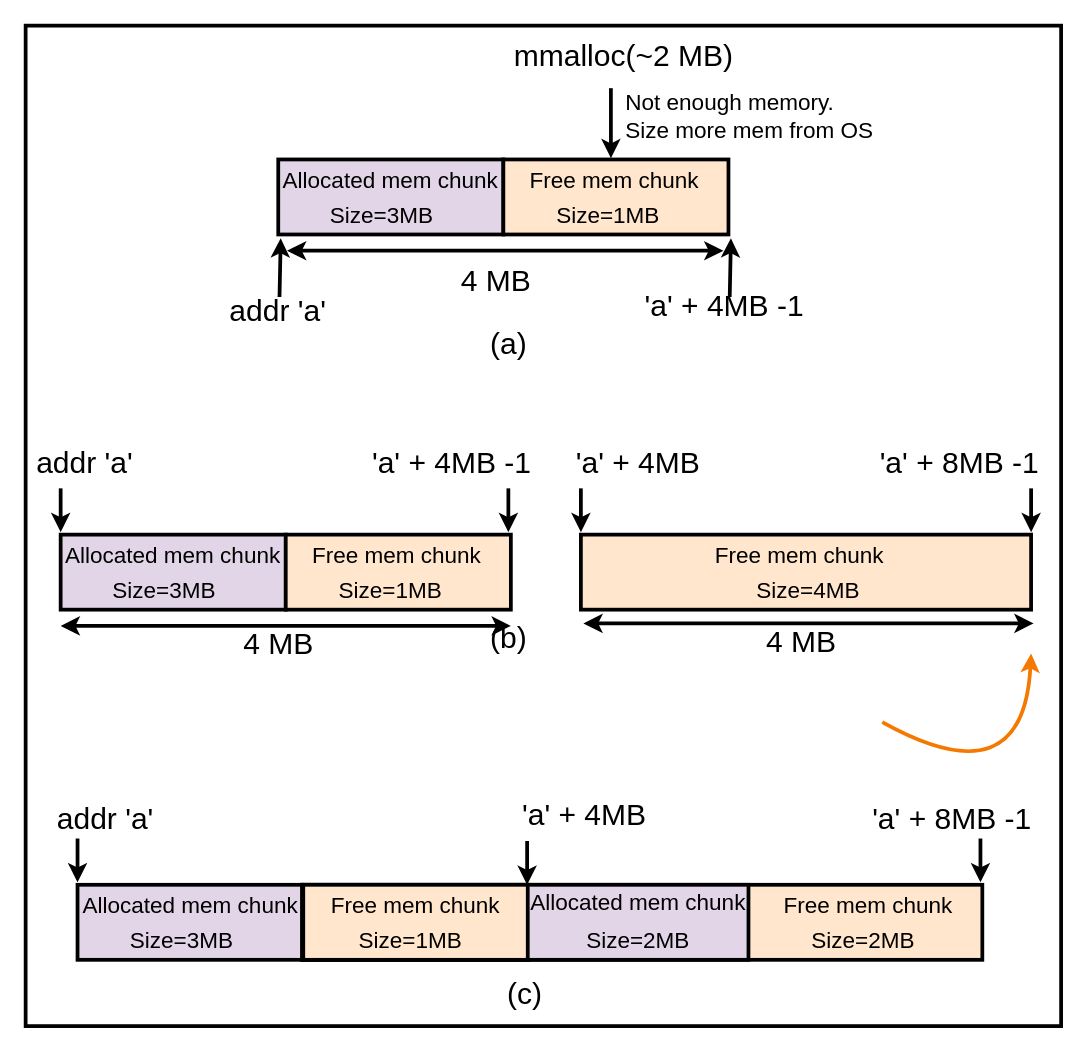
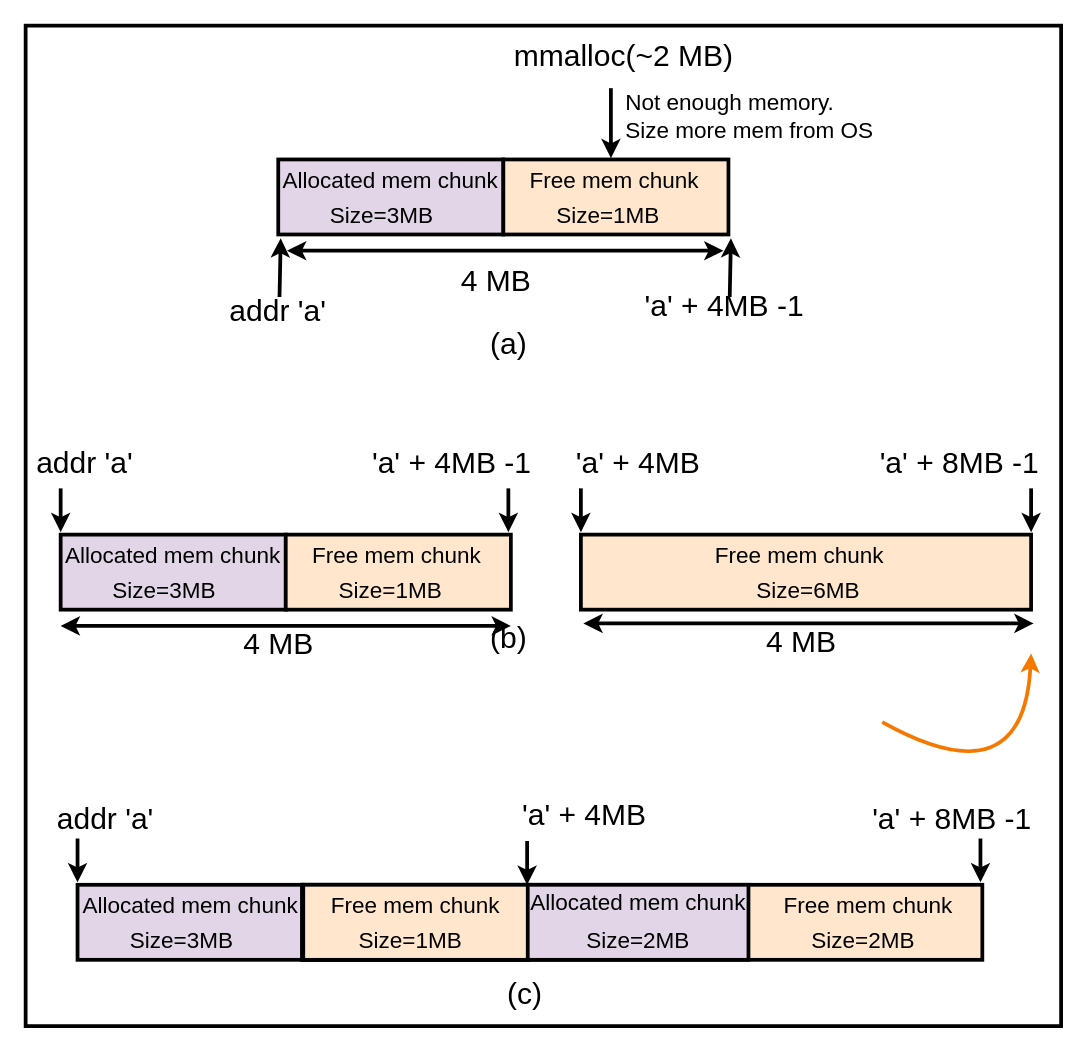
(808, 591) -> (808, 591)
